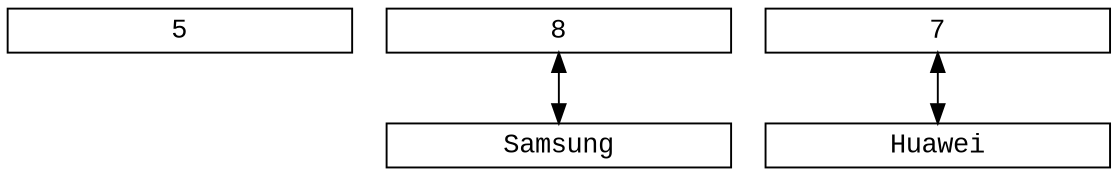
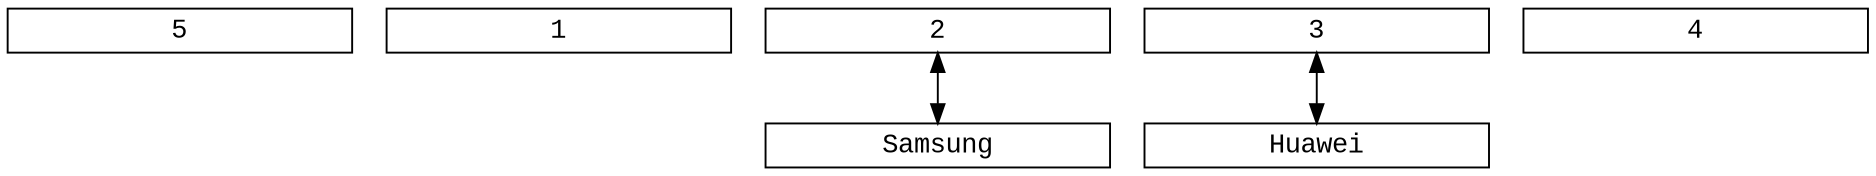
(559, 31) -> (938, 31)
none -> (559, 31)
(938, 31) -> (1317, 31)
none -> (1696, 31)
